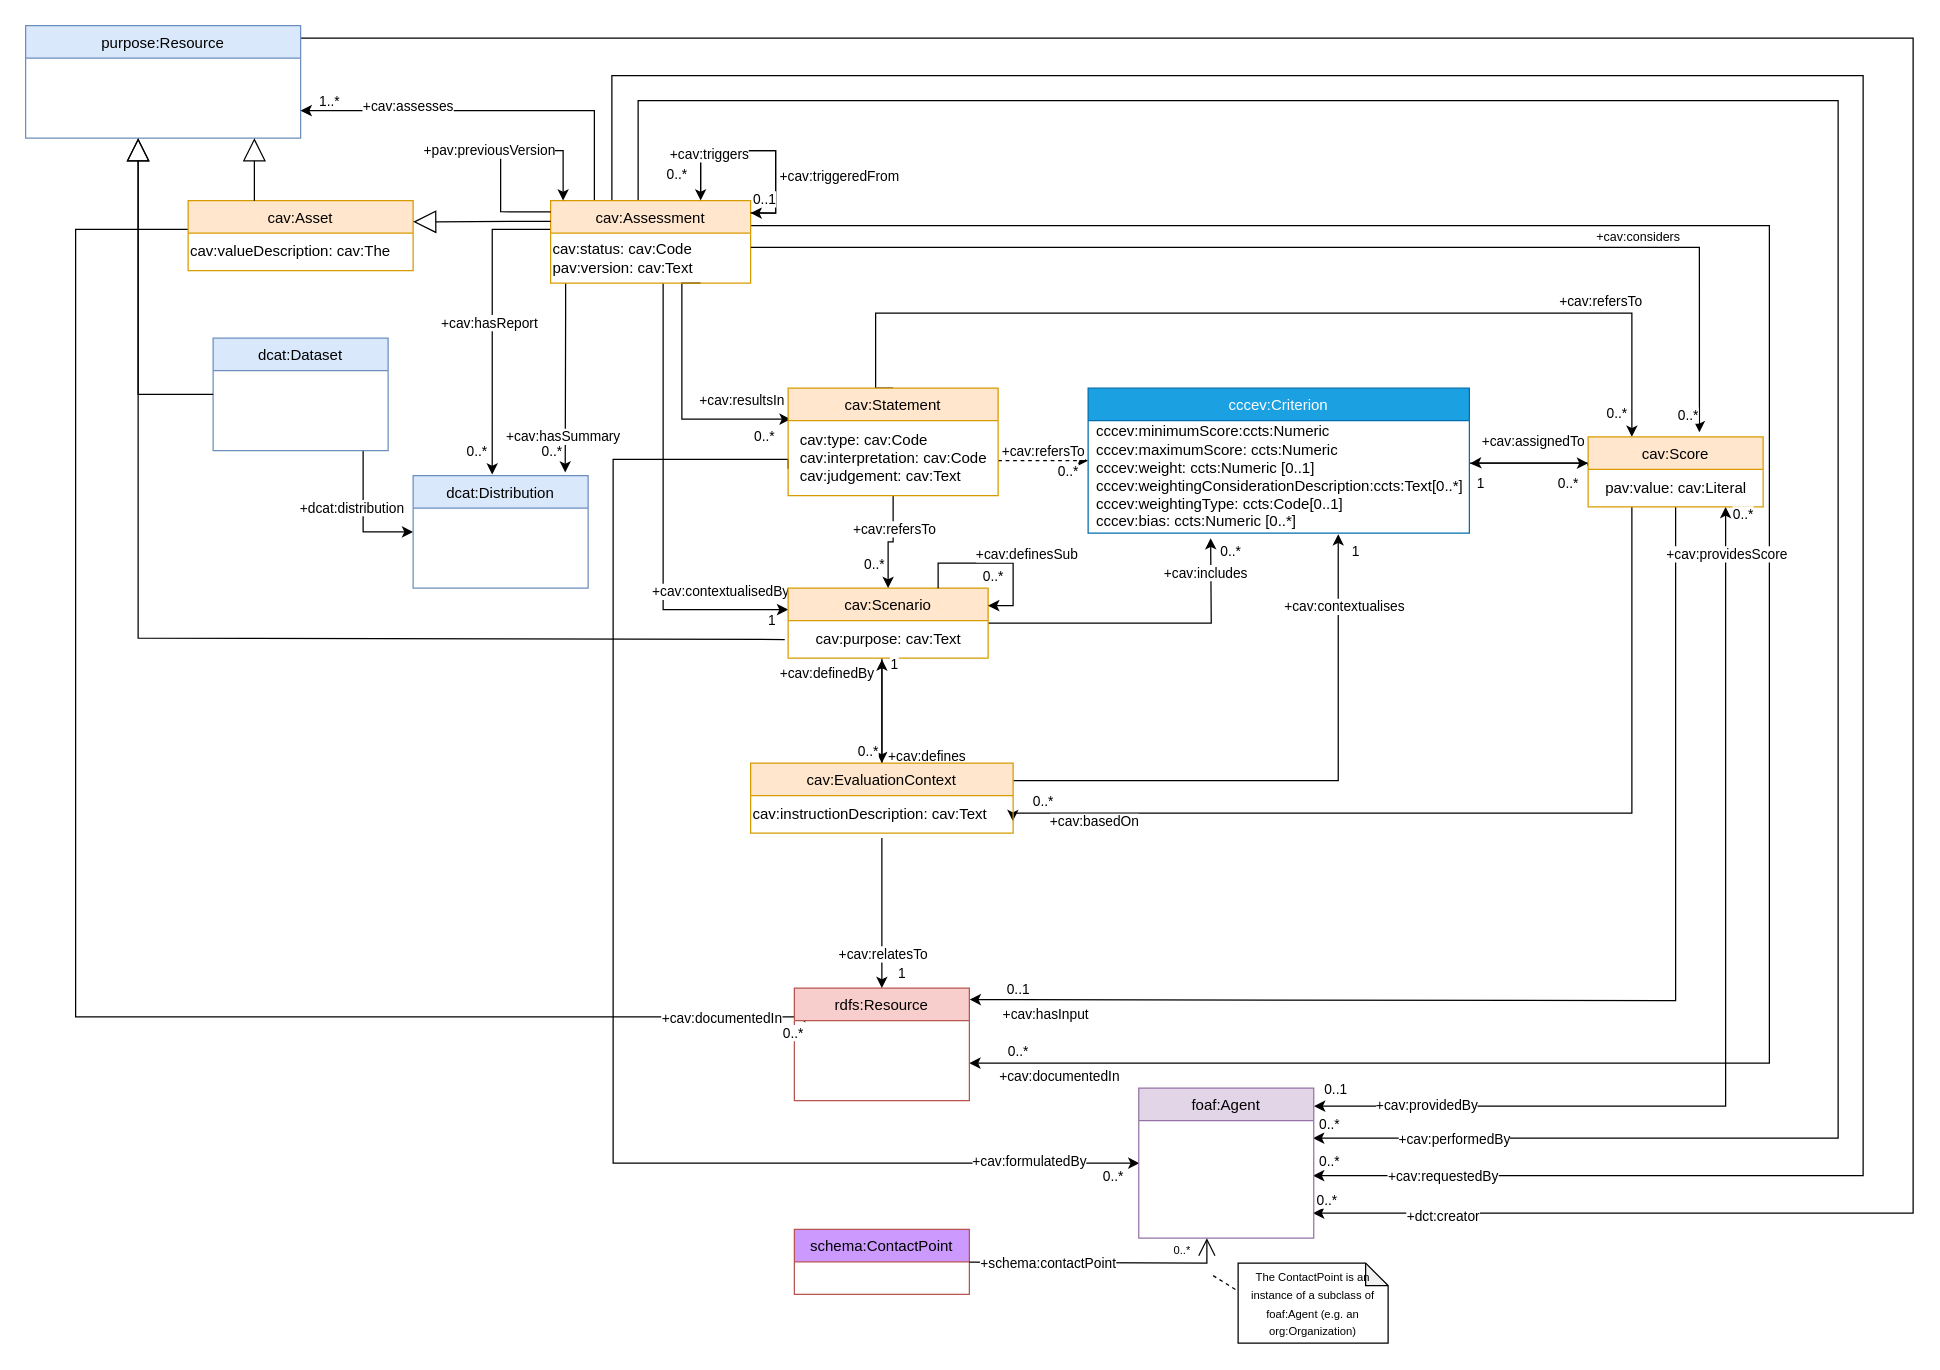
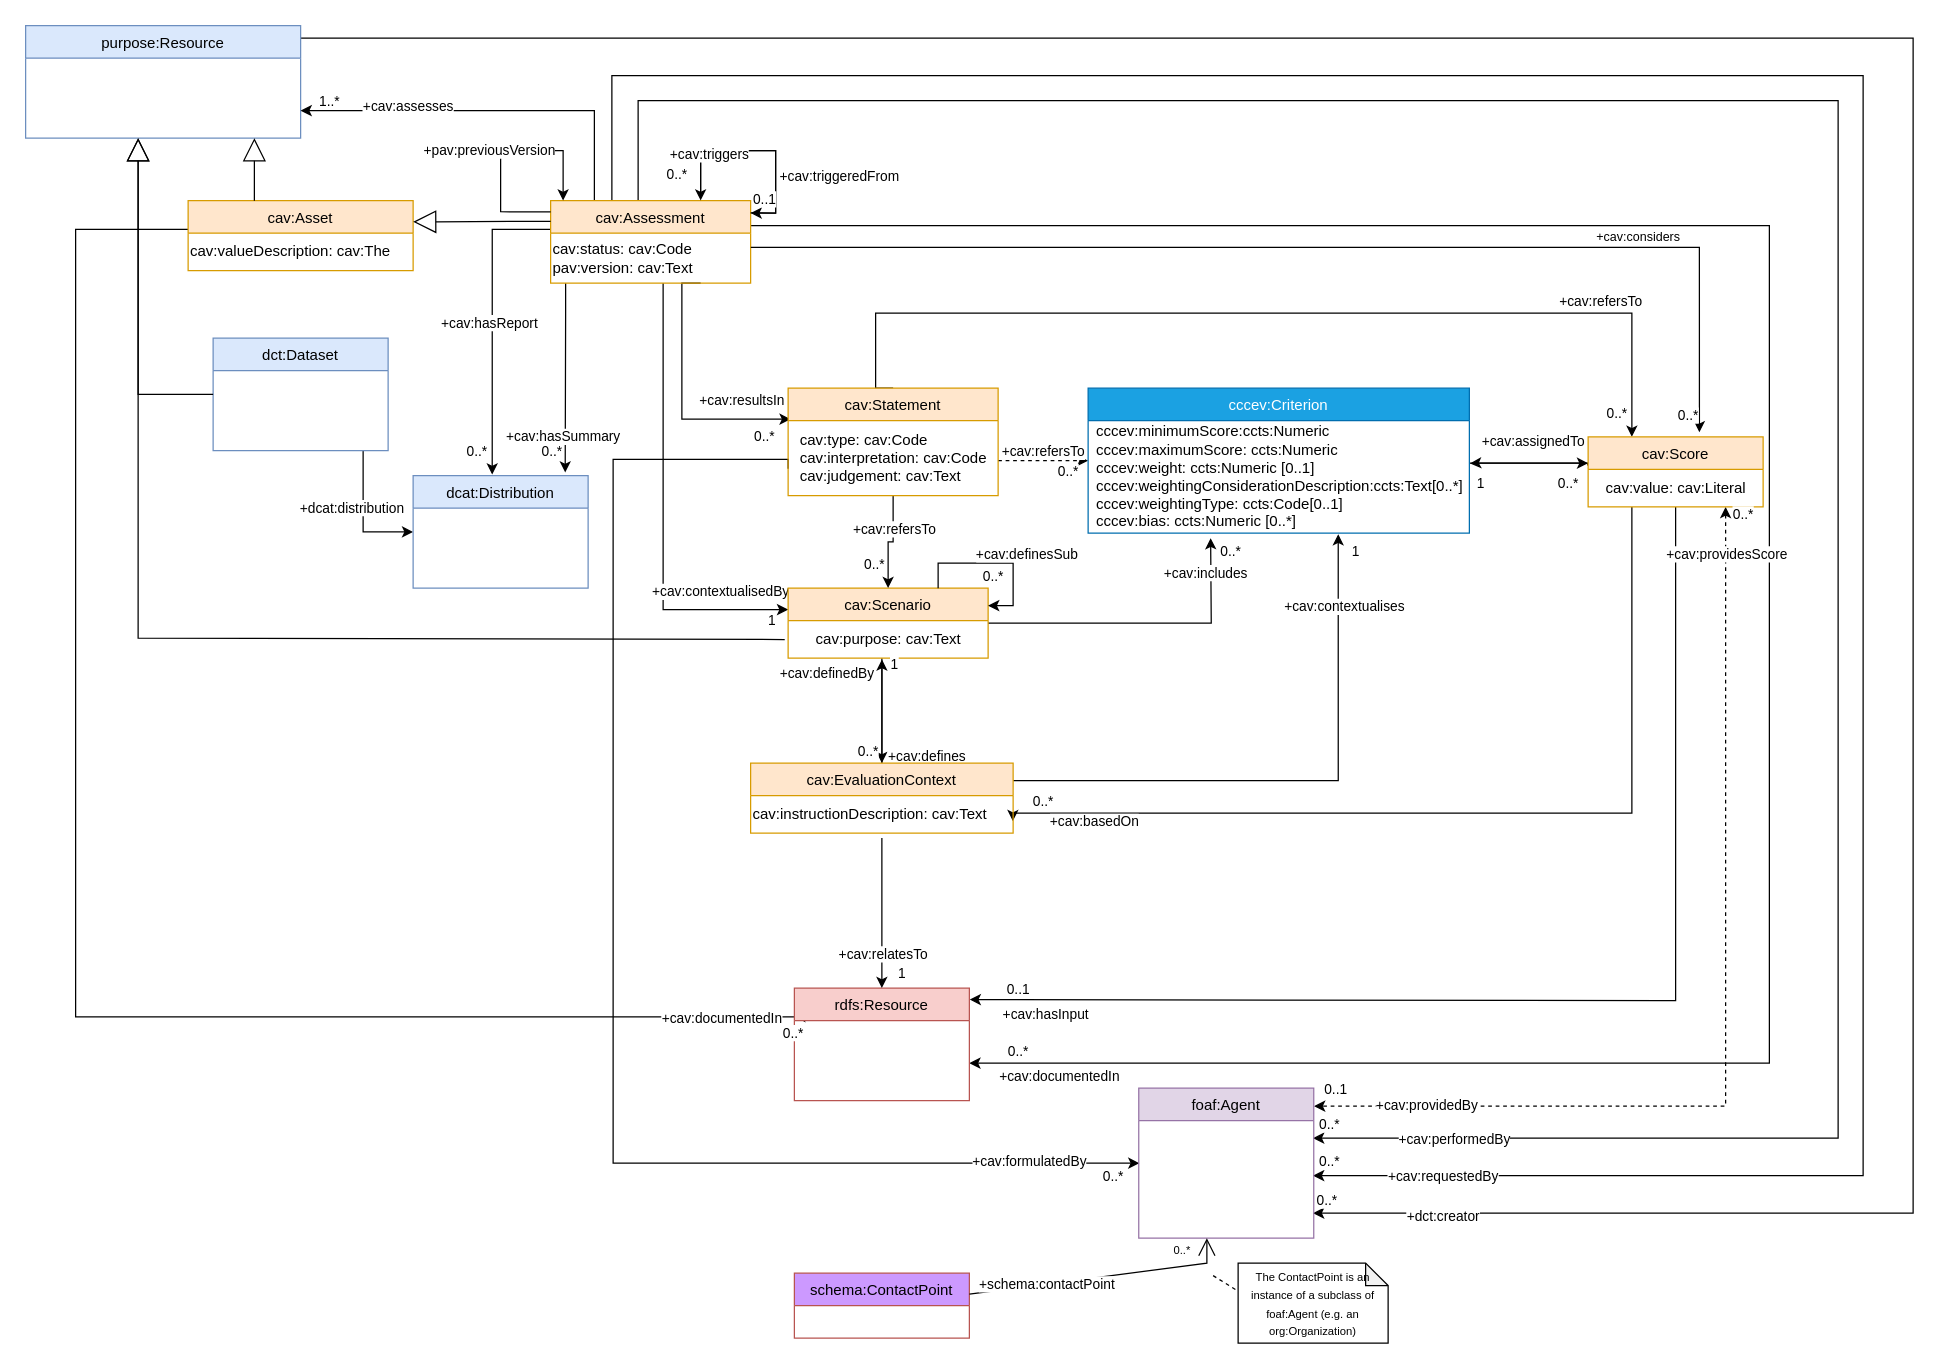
(300, 355) -> (300, 355)
(1676, 488) -> (1676, 488)
(1726, 958) -> (1726, 958)
(882, 1262) -> (882, 1306)
